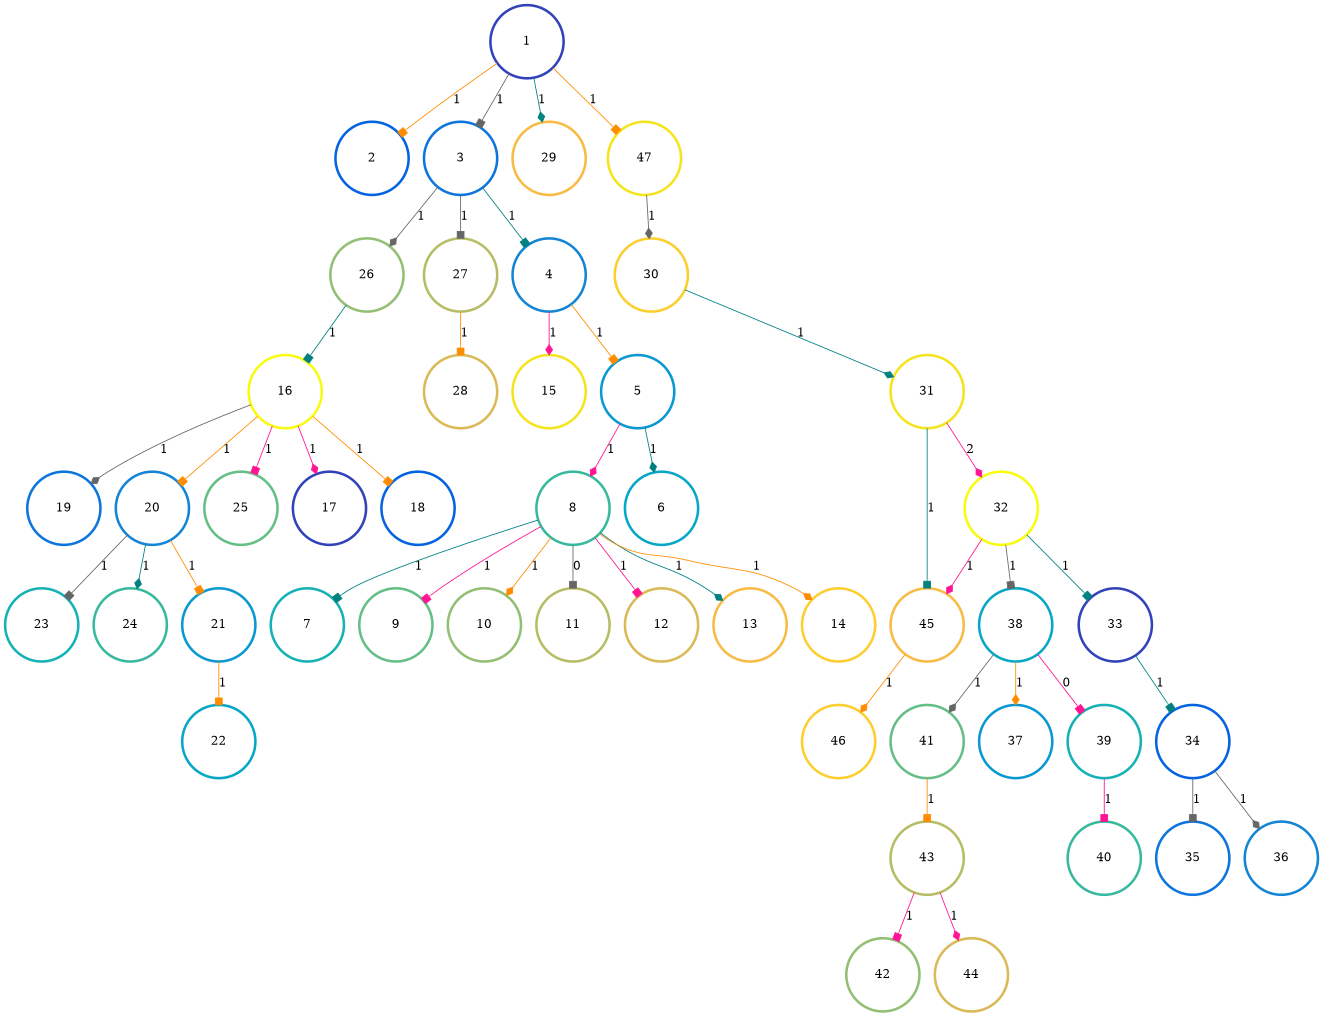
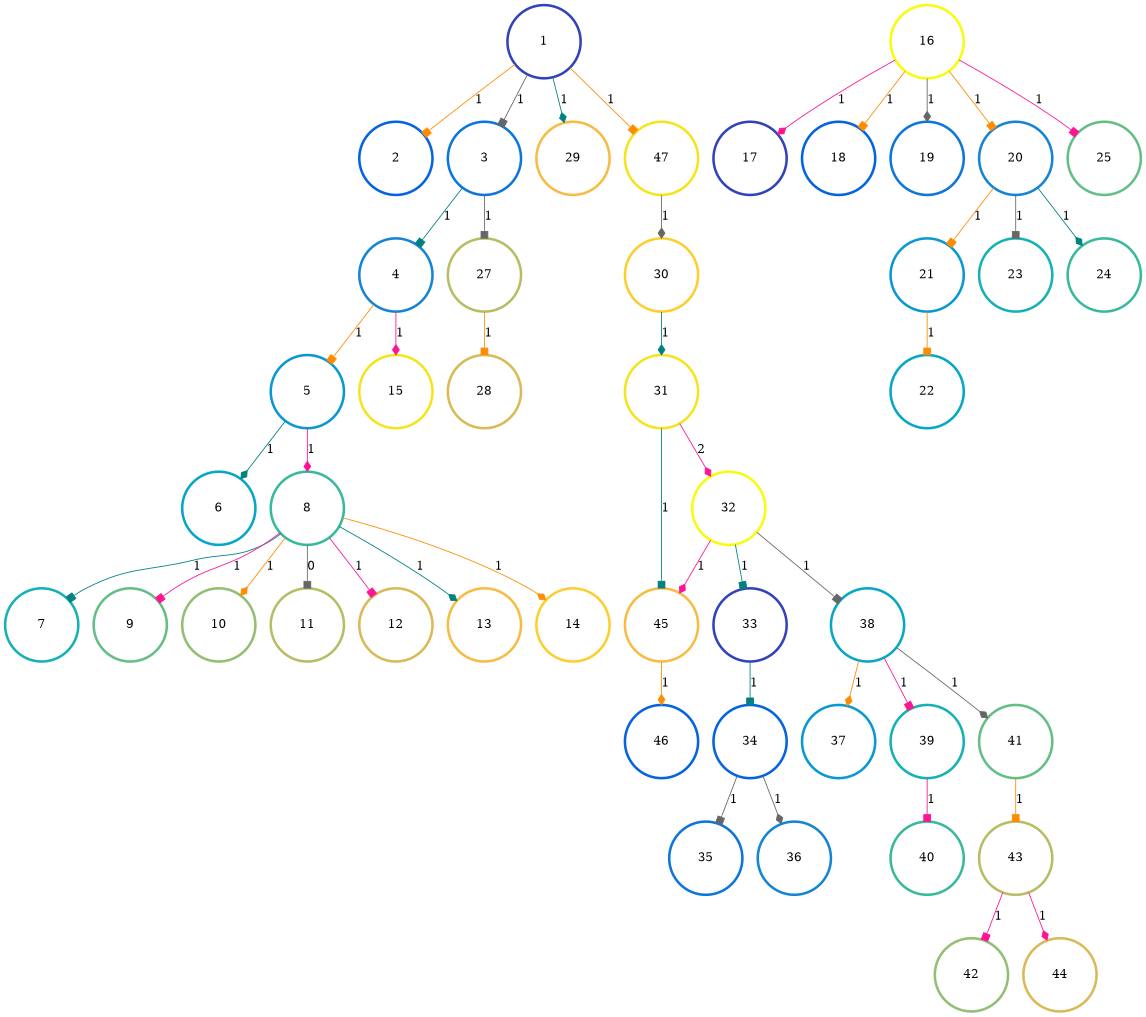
(367, 275) -> none
(1067, 683) -> (904, 683)
(839, 742) -> (662, 742)
